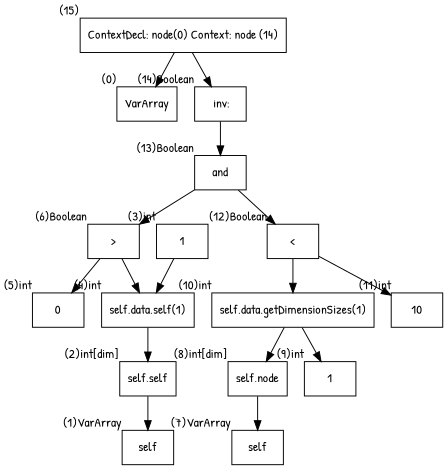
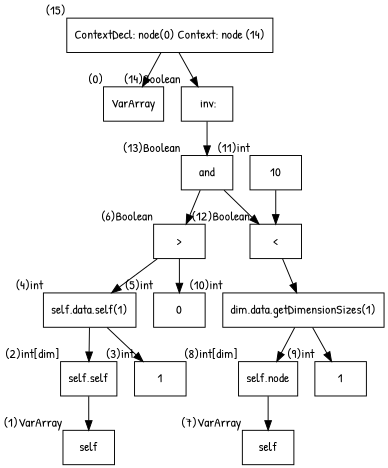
(167, 271) -> (122, 341)
(351, 273) -> (276, 202)
(293, 310) -> (303, 310)
